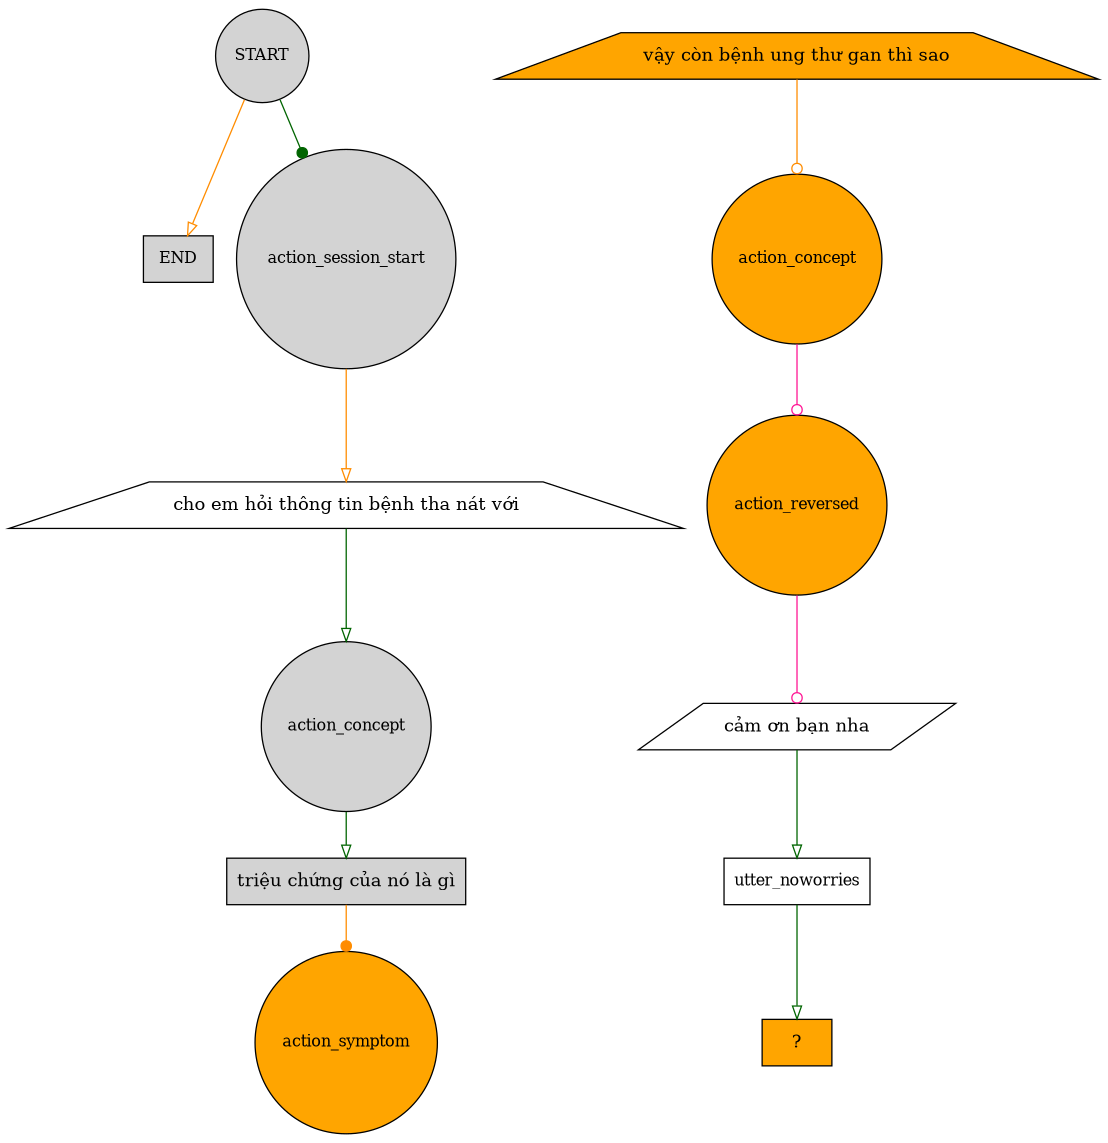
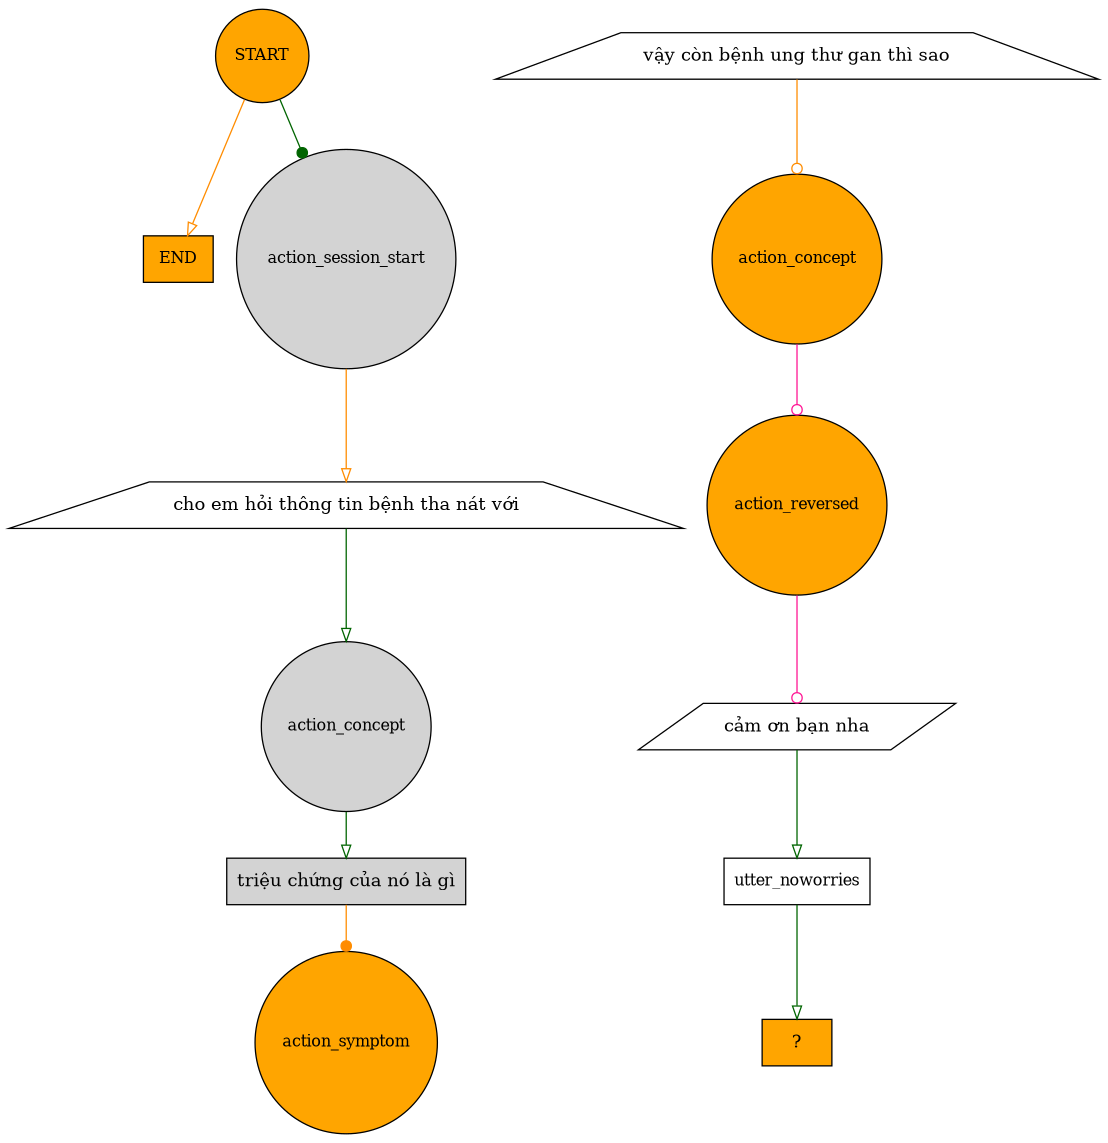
(262, 56) -> (262, 56)
(797, 56) -> (797, 56)
(178, 259) -> (178, 259)
